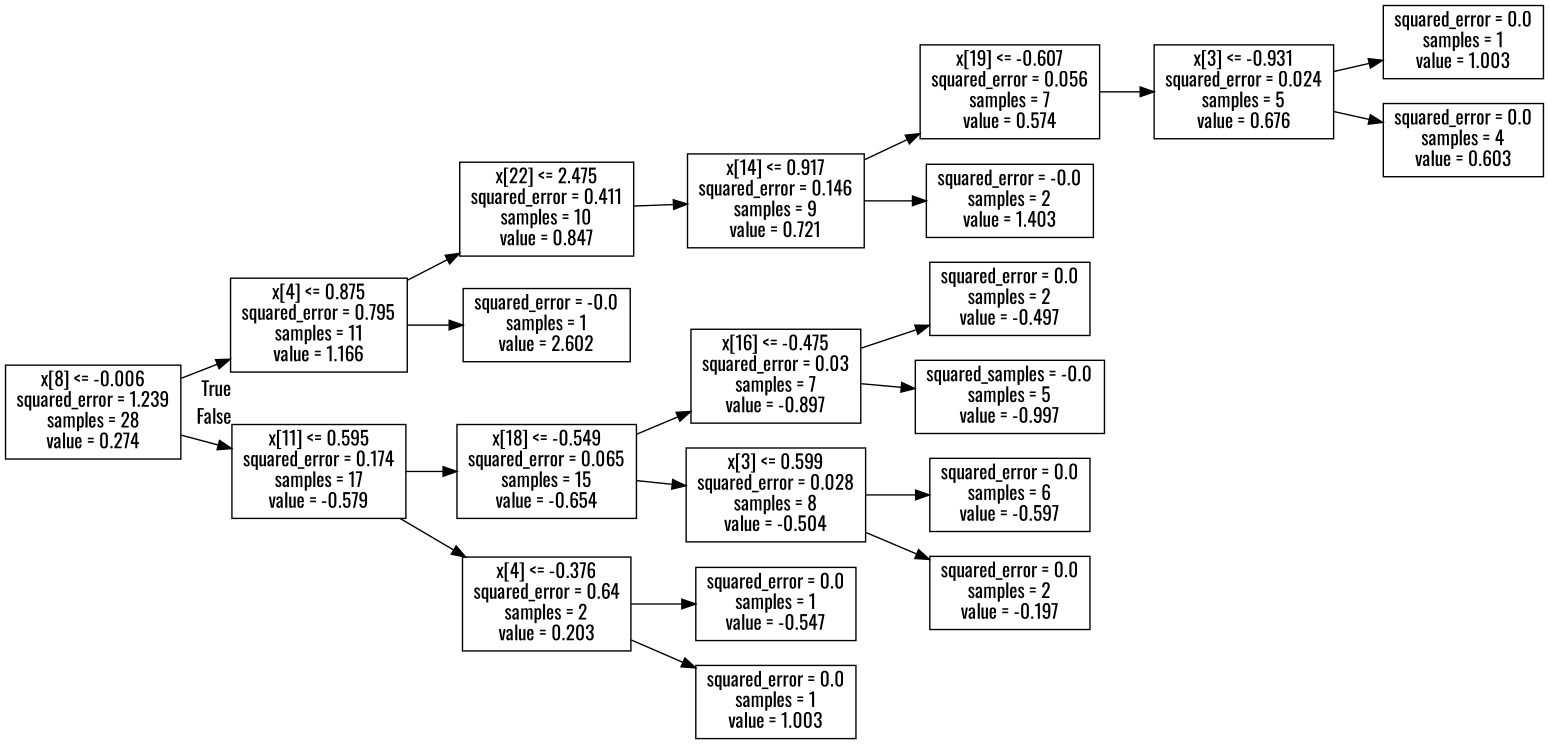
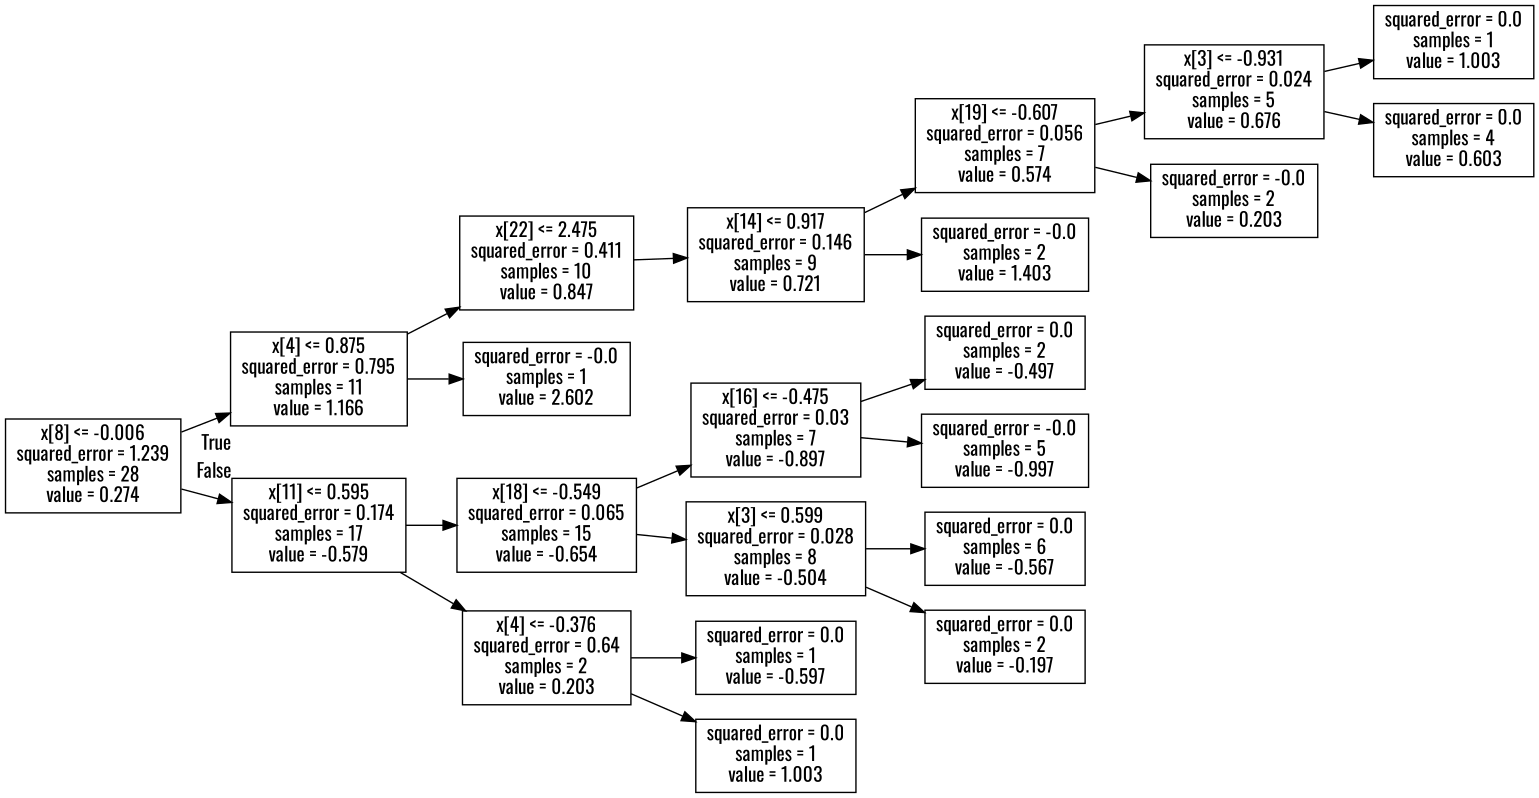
none -> (1234, 201)
(1010, 397) -> (1005, 451)
(1010, 495) -> (1005, 549)
(776, 604) -> (776, 658)
